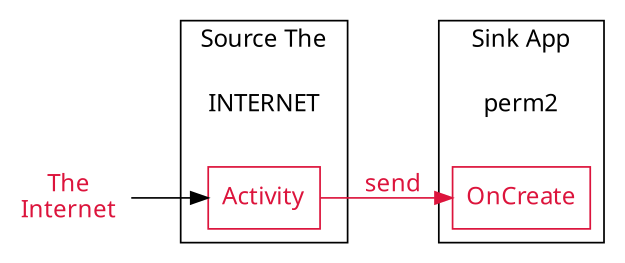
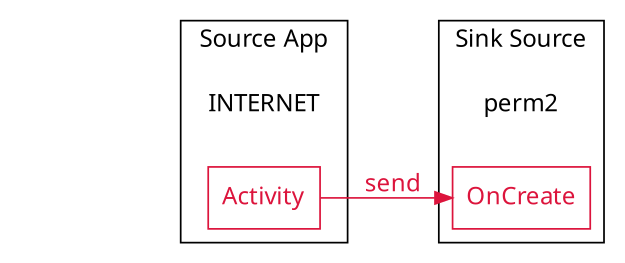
(264, 40) -> (264, 40)
(521, 40) -> (521, 40)
(69, 198) -> none
